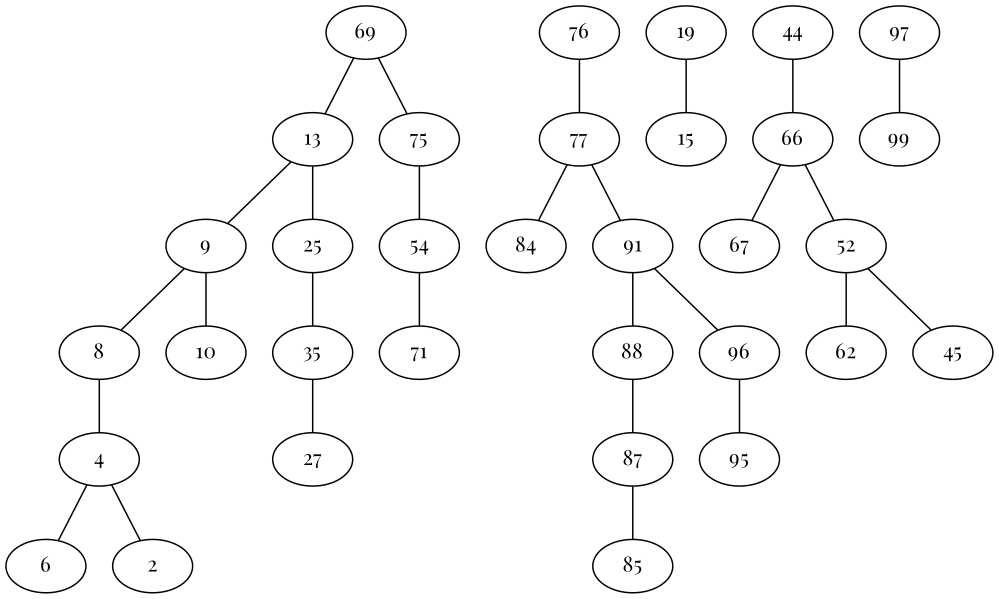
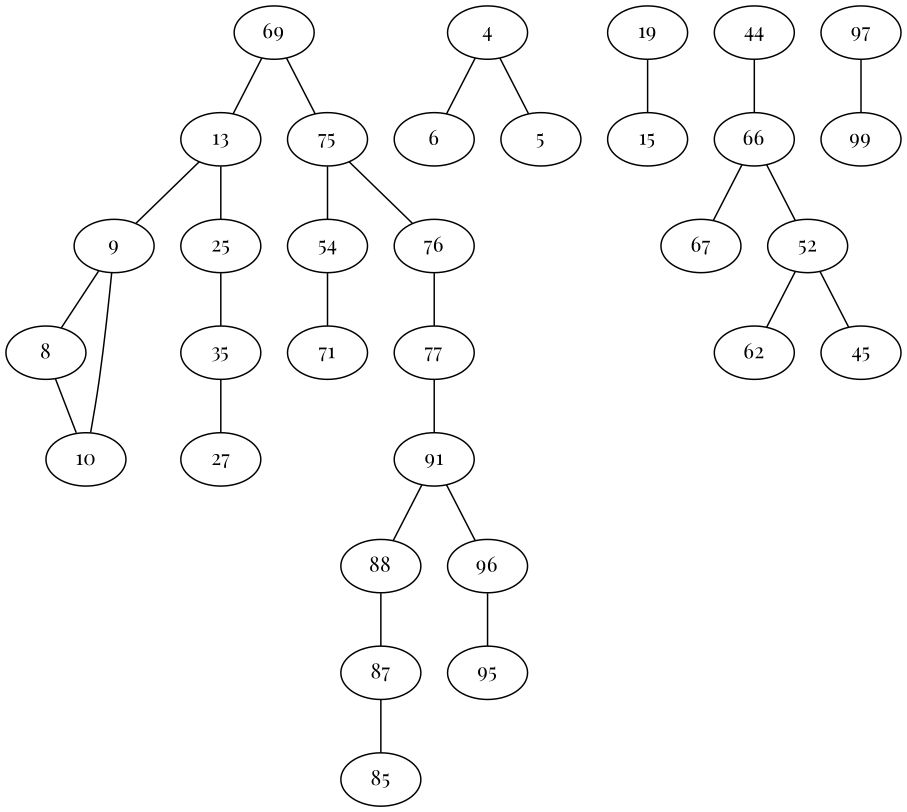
none -> (381, 192)
(526, 246) -> none
(99, 406) -> (66, 406)
(153, 566) -> (541, 139)
